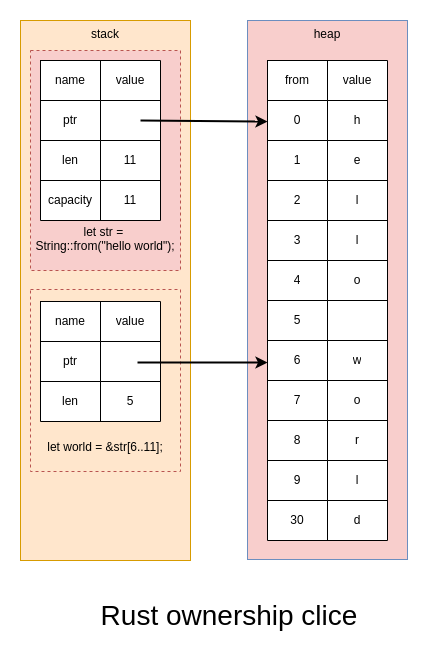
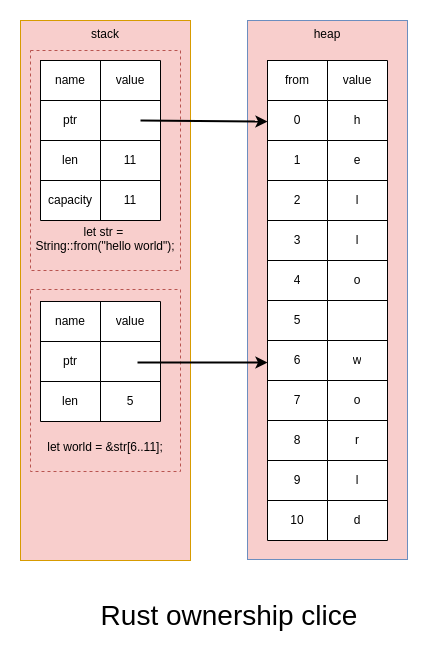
(106, 35) -> (106, 35)
(106, 461) -> (106, 461)
(298, 521) -> (298, 521)
